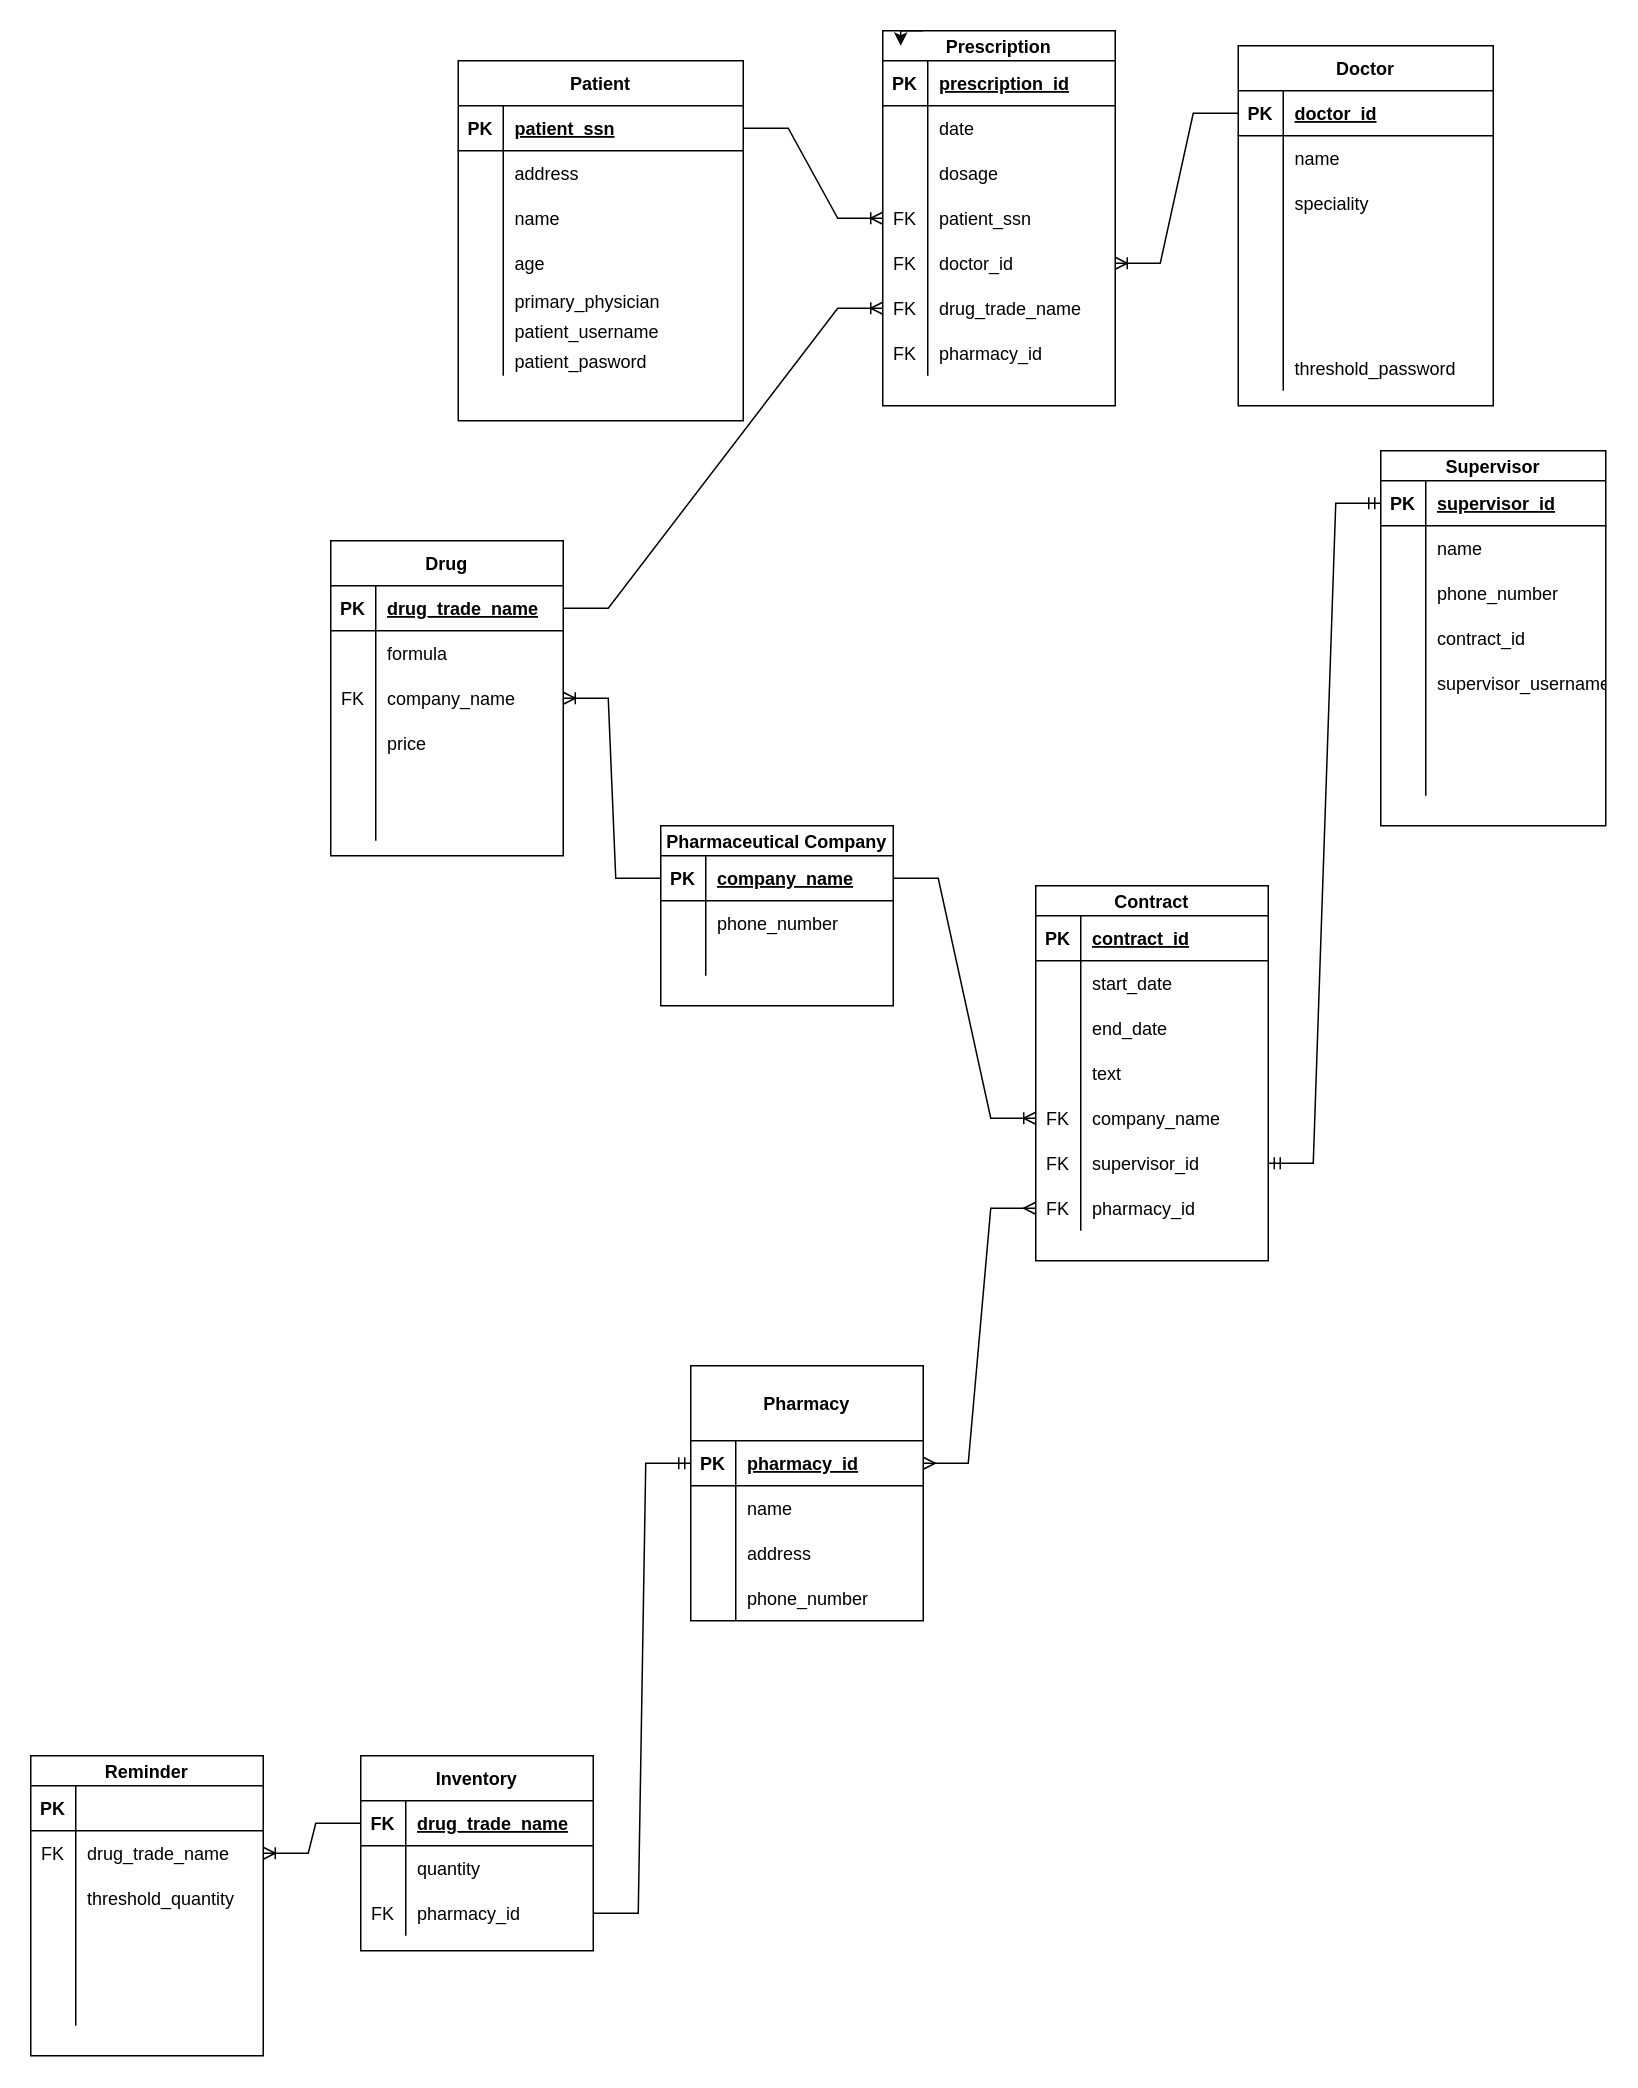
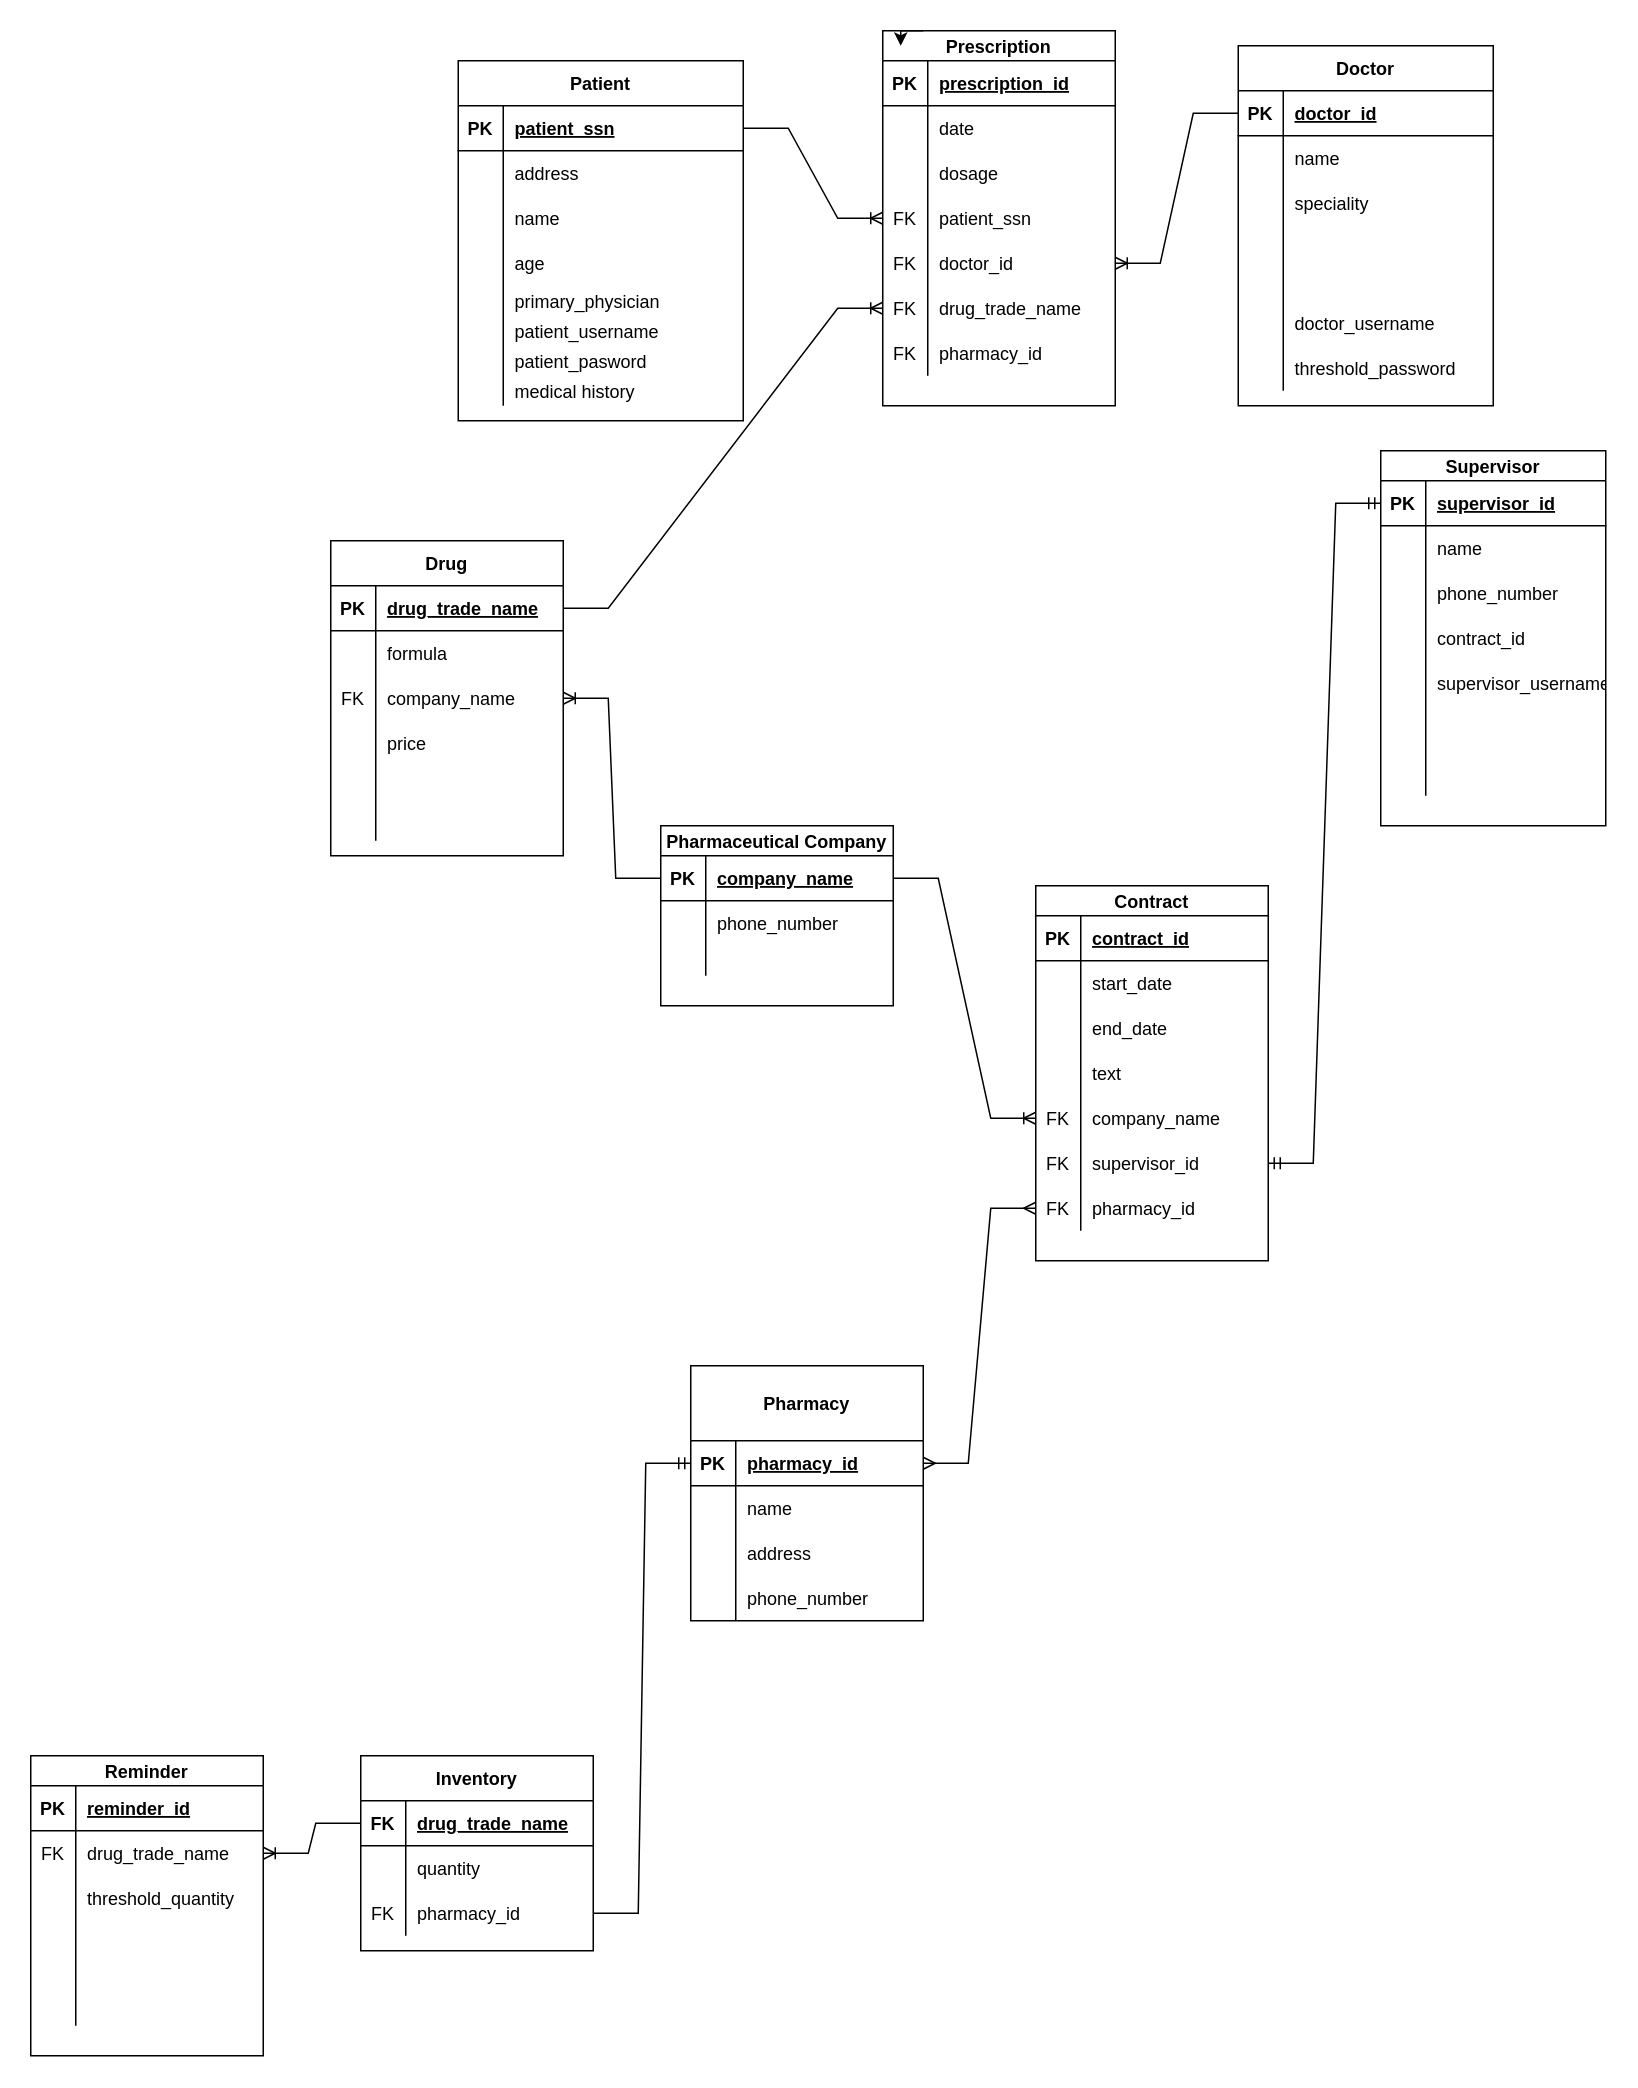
none -> (1388, 323)
none -> (623, 391)
none -> (170, 1808)
